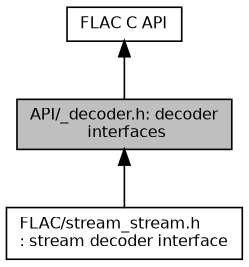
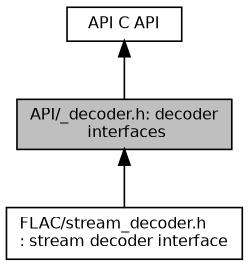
(124, 24) -> (124, 24)
(124, 233) -> (124, 233)
